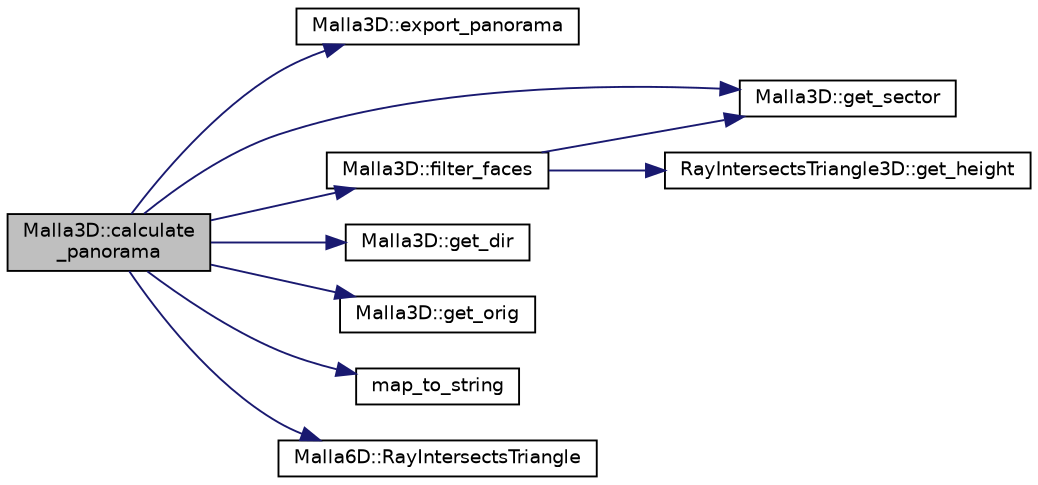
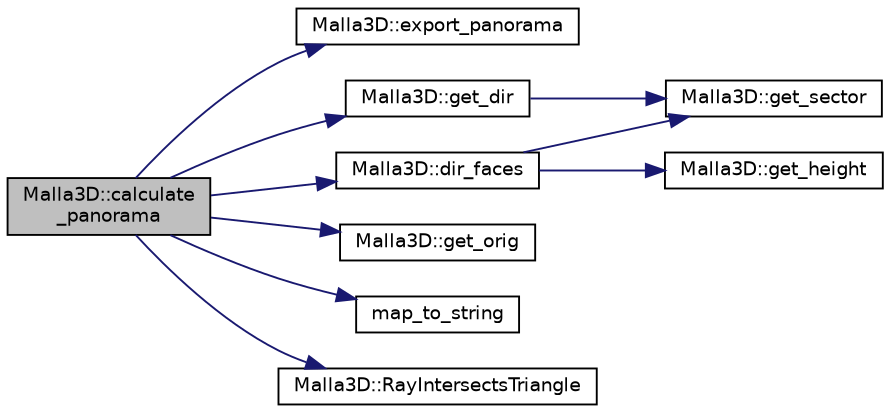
(420, 102) -> (588, 99)
(438, 170) -> (438, 170)
(848, 170) -> (774, 170)
(438, 458) -> (438, 386)
